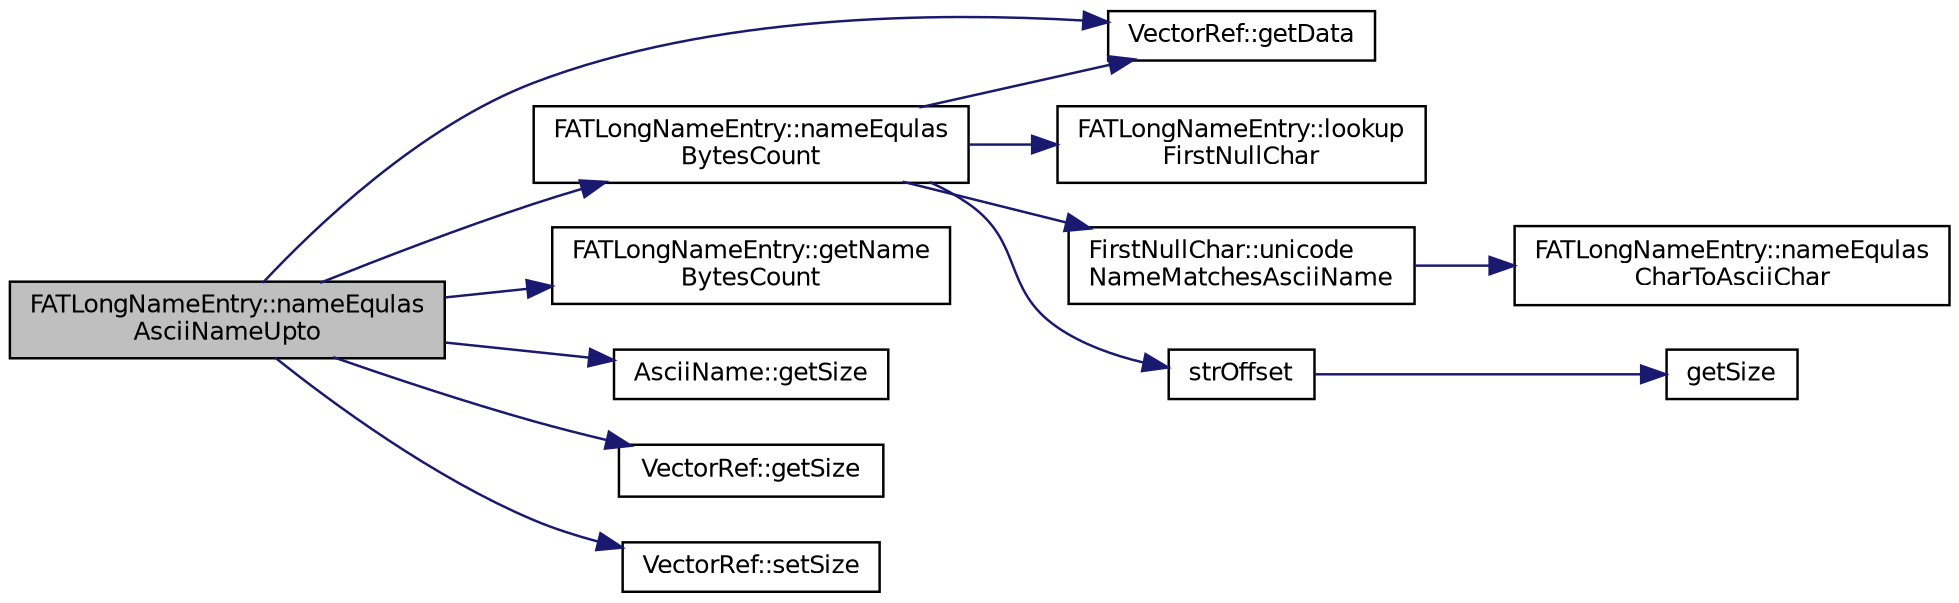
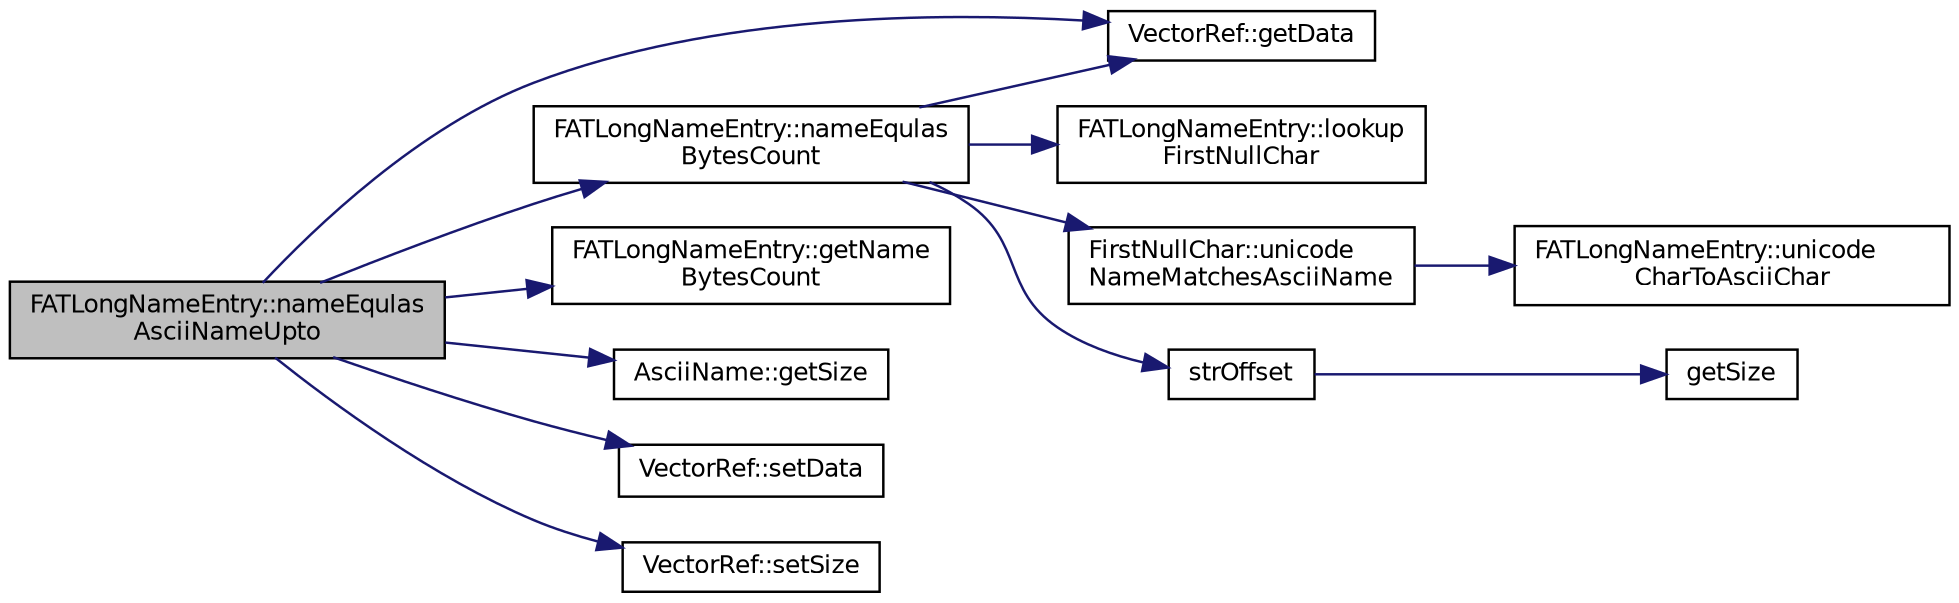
(1732, 266) -> (1732, 266)
(751, 471) -> (751, 471)
